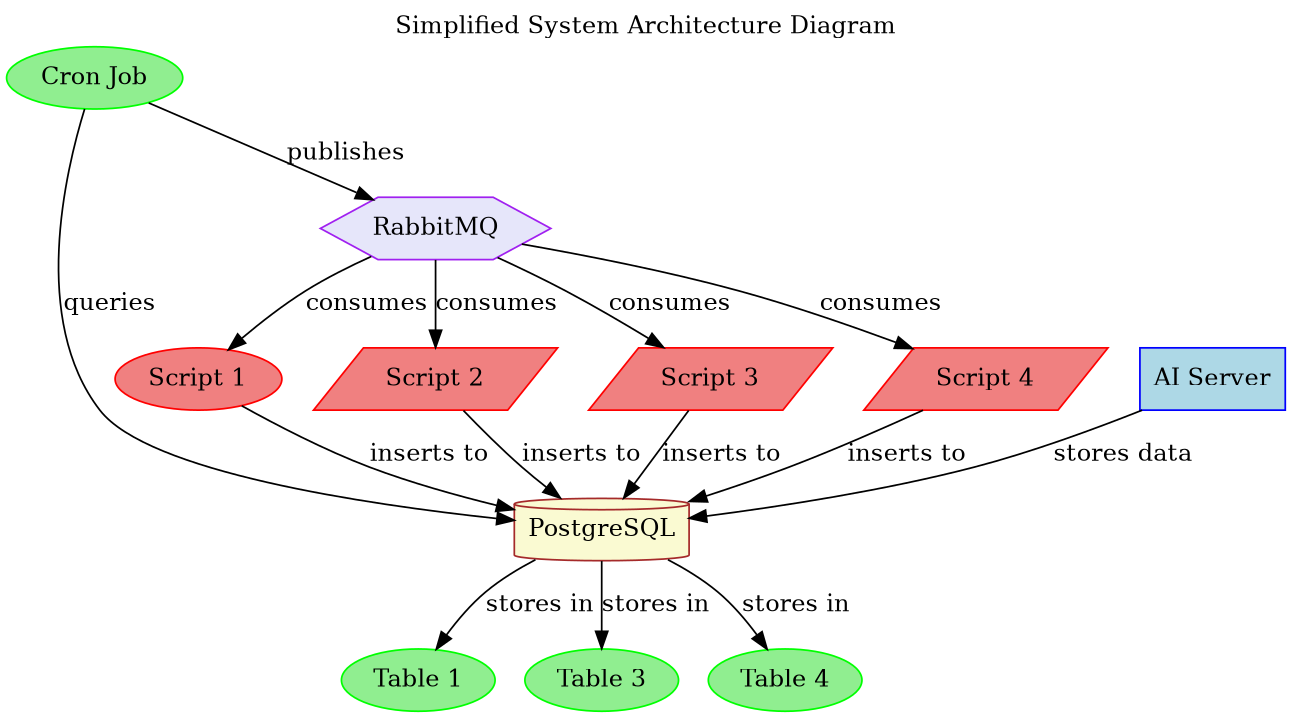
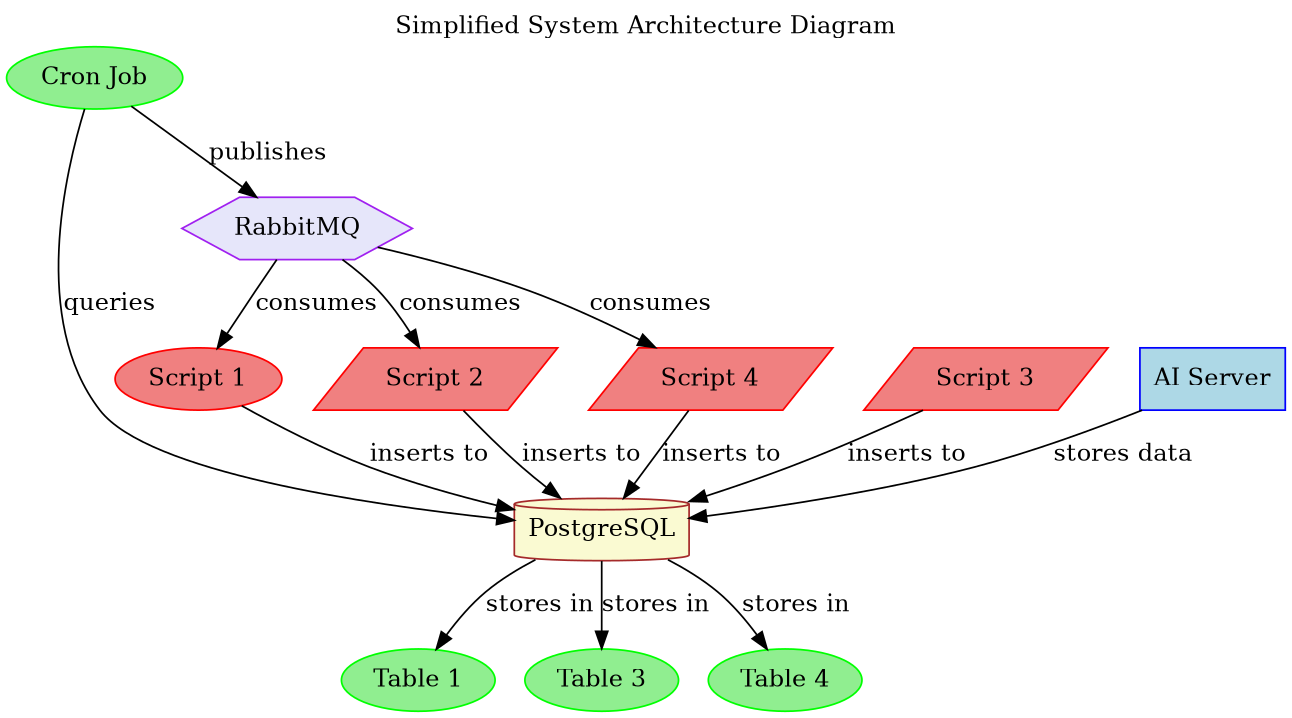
(574, 296) -> none
